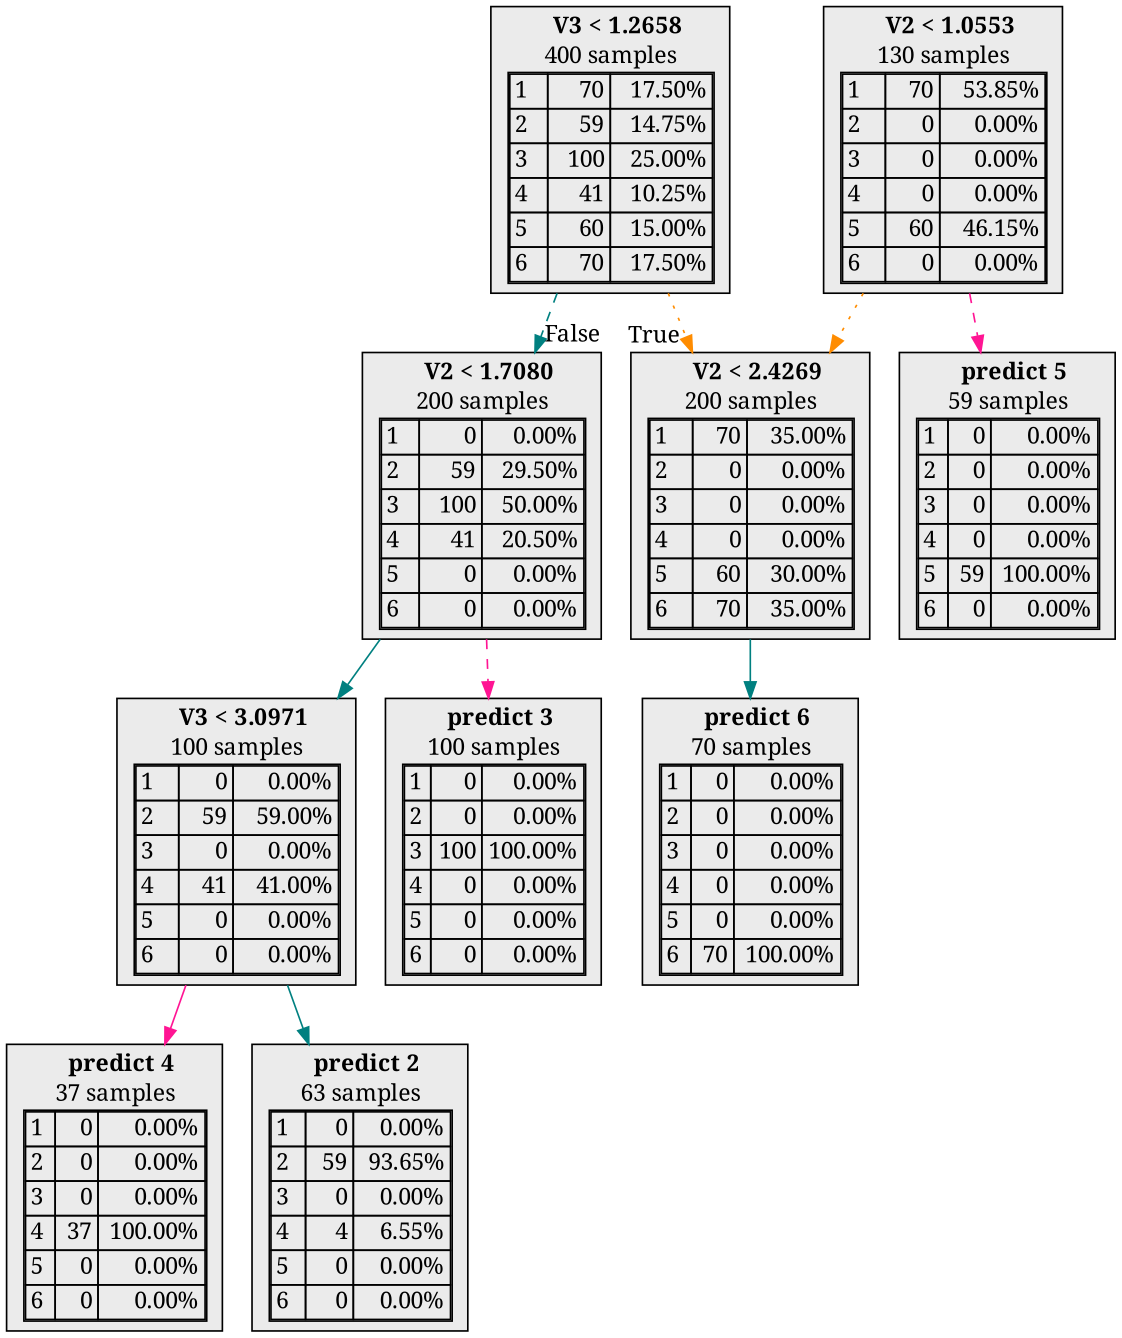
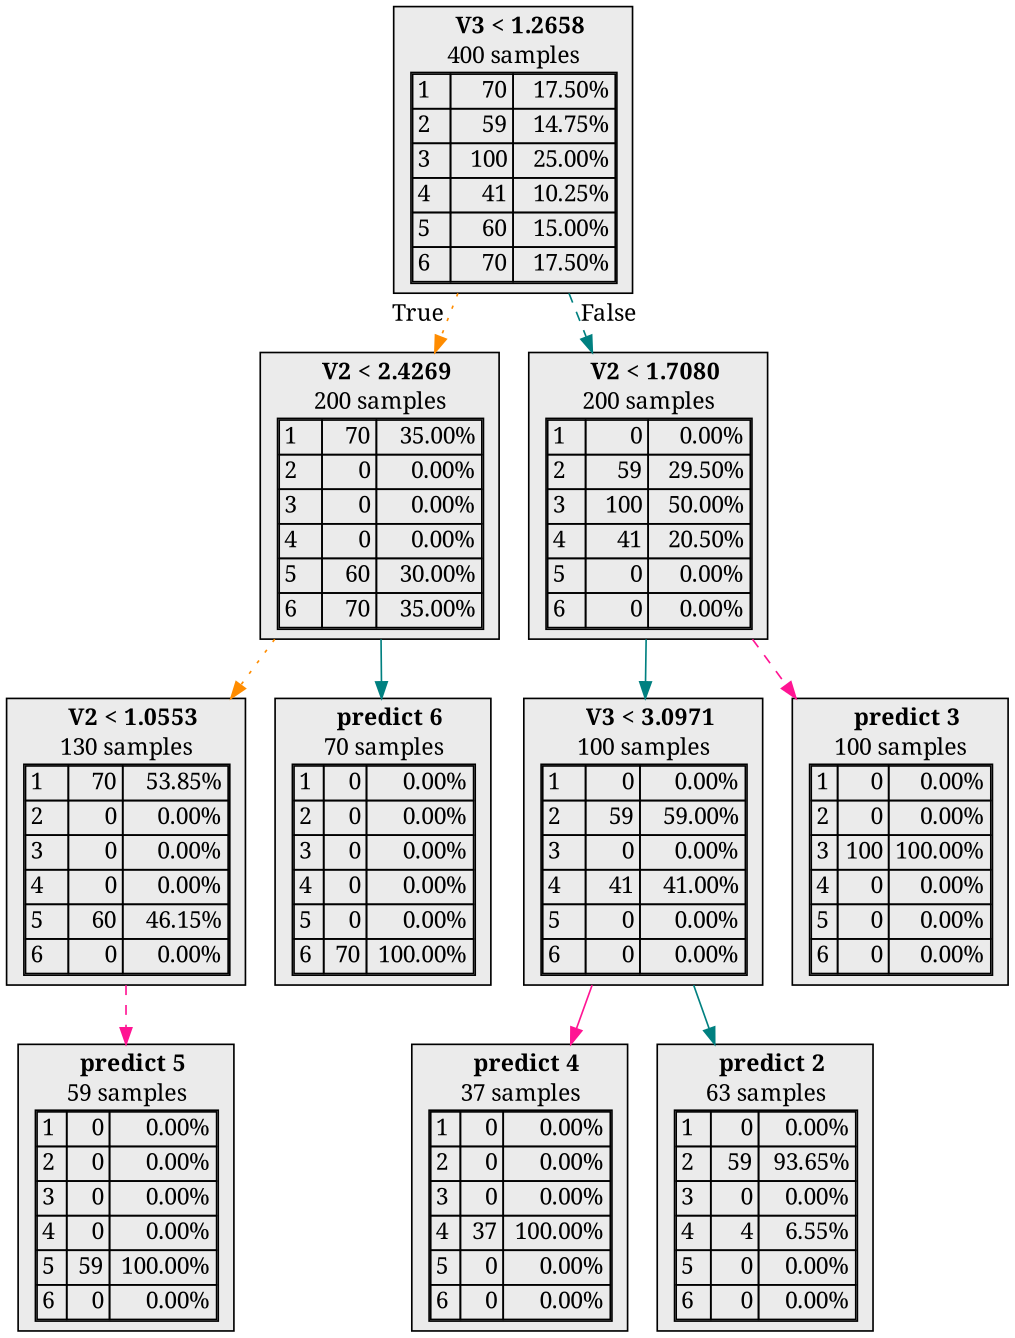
(851, 316) -> (258, 662)
